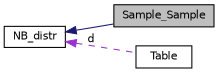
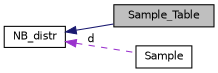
(164, 16) -> (164, 16)
(164, 57) -> (164, 57)
